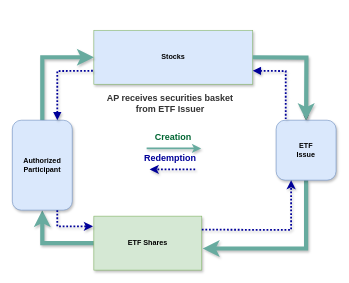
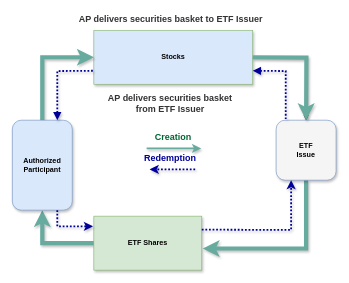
none -> (171, 18)
(172, 104) -> (172, 104)
(306, 150) -> (306, 150)
